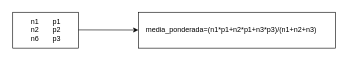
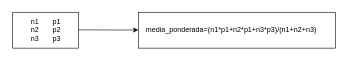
(46, 30) -> (46, 30)
